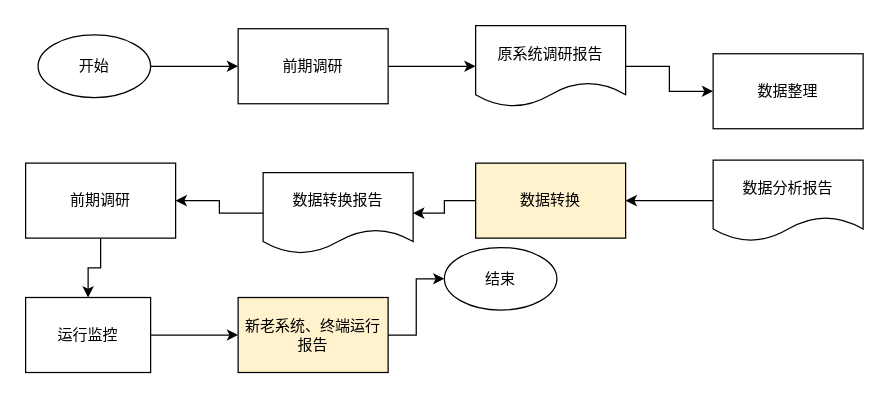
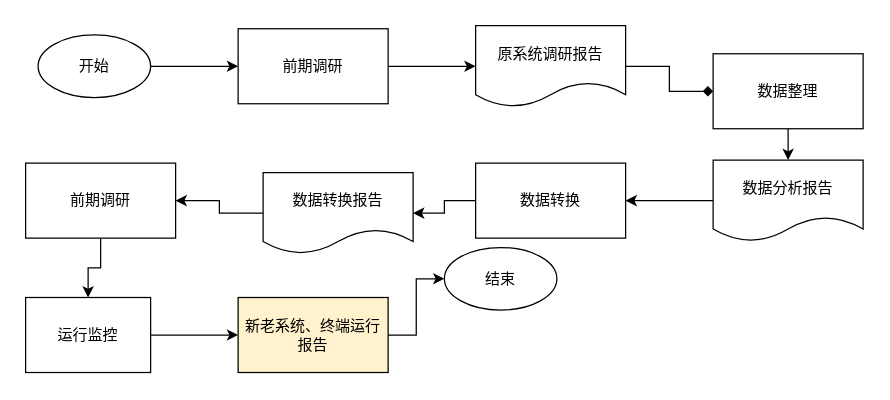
(703, 91) -> (702, 91)
none -> (788, 149)
(551, 201) -> (551, 201)
